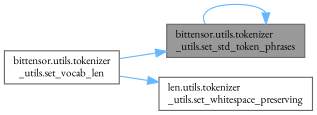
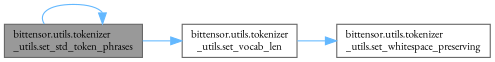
(138, 56) -> (157, 41)
(236, 94) -> (414, 41)
